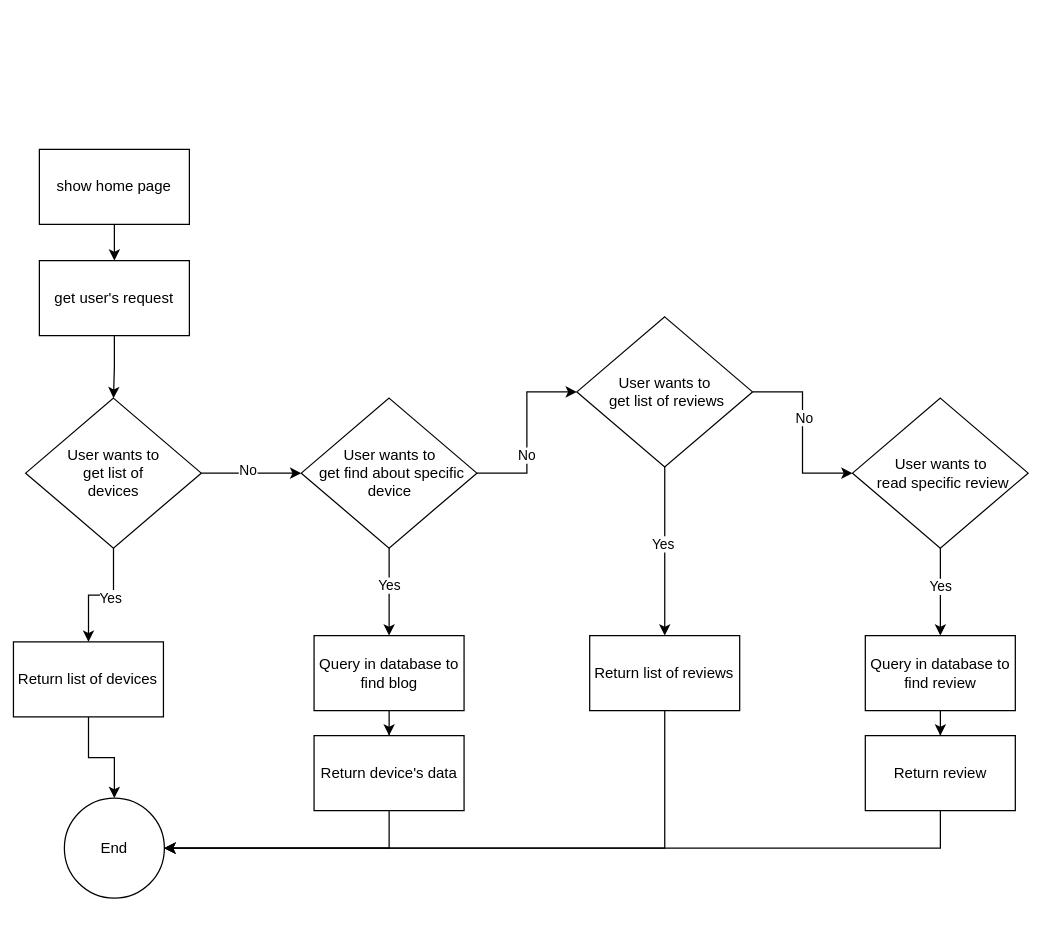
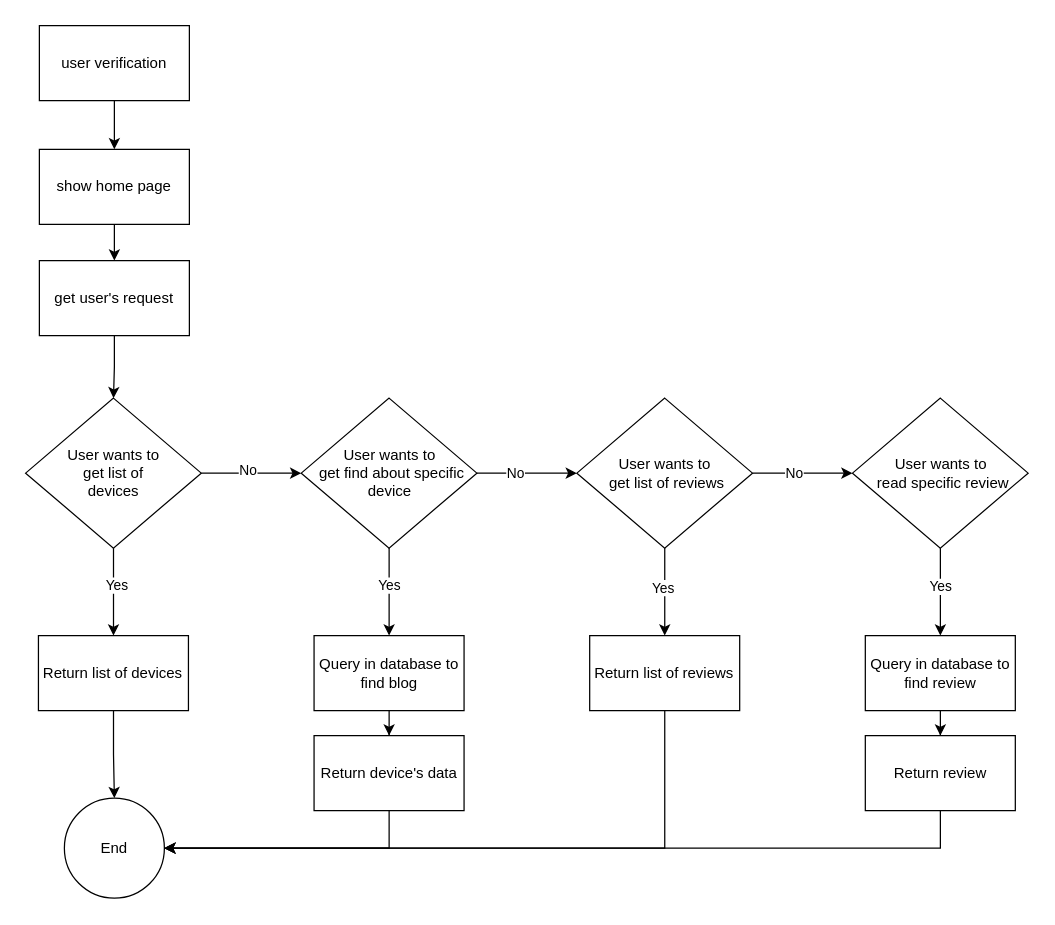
none -> (114, 63)
none -> (114, 122)
(665, 392) -> (665, 473)
(88, 679) -> (113, 673)
